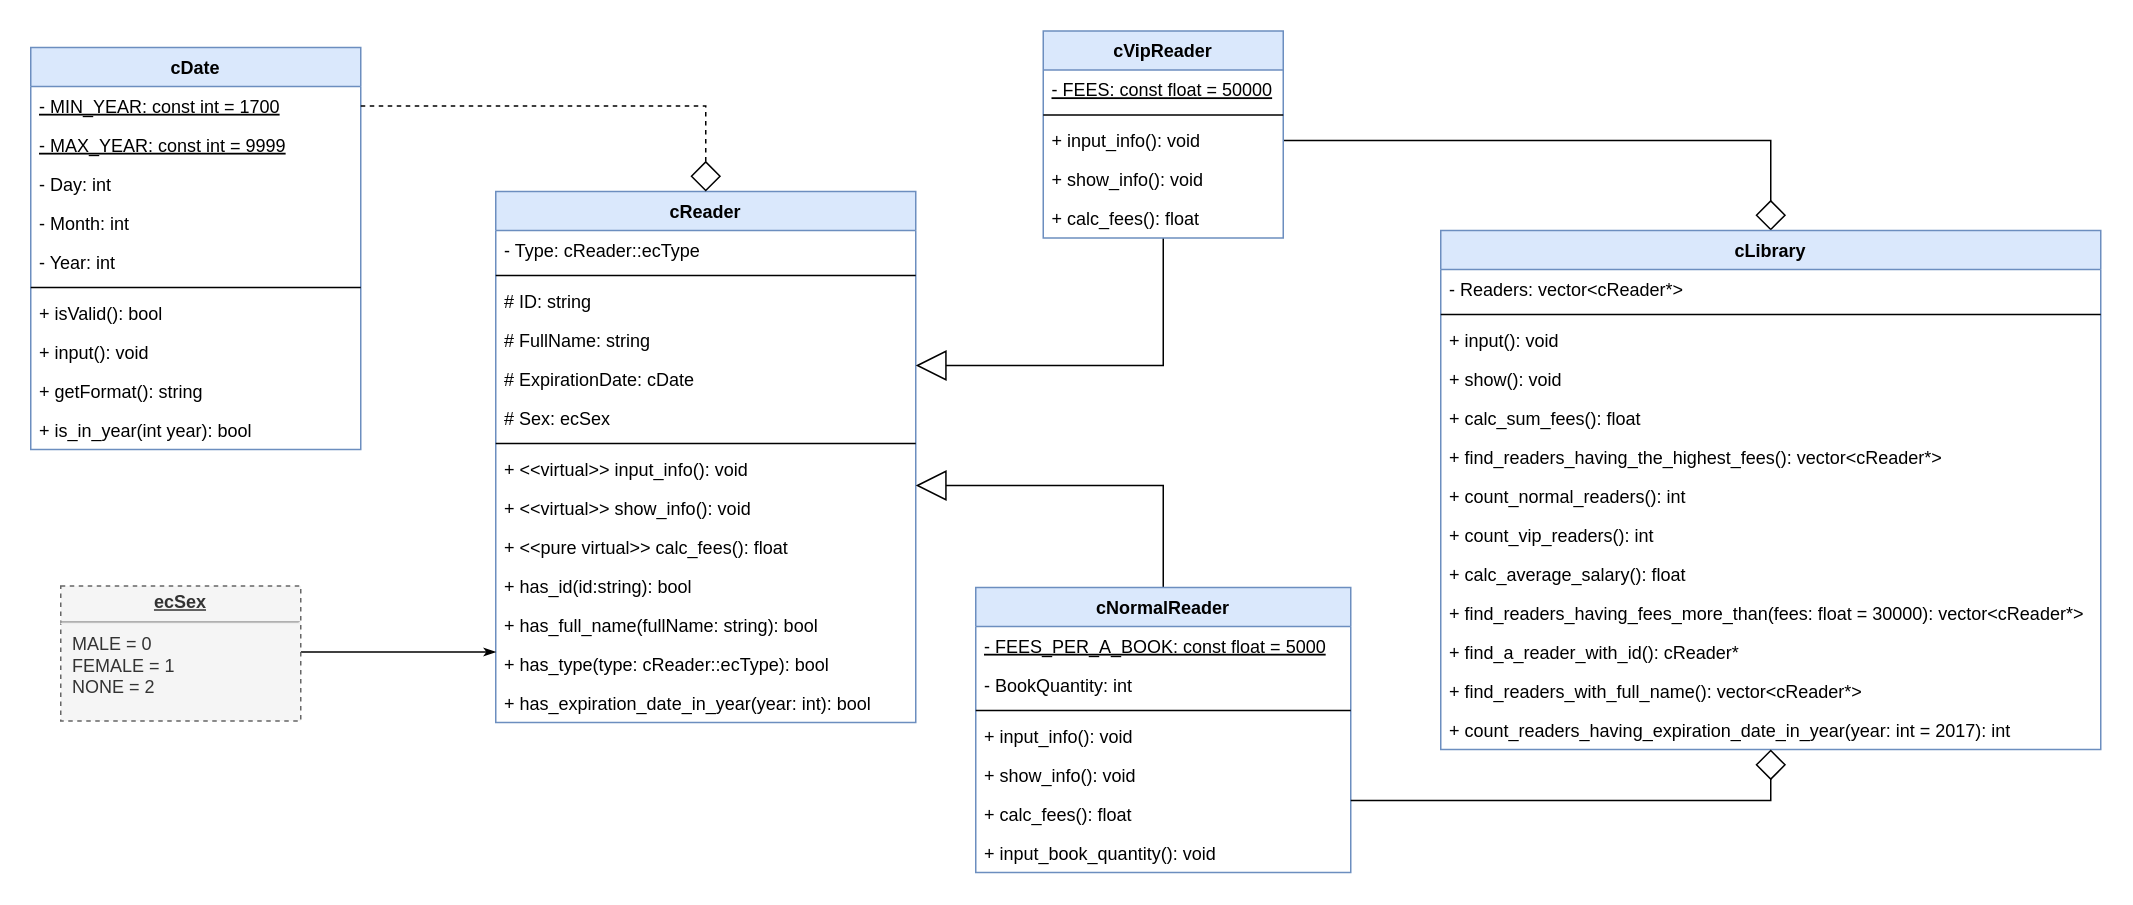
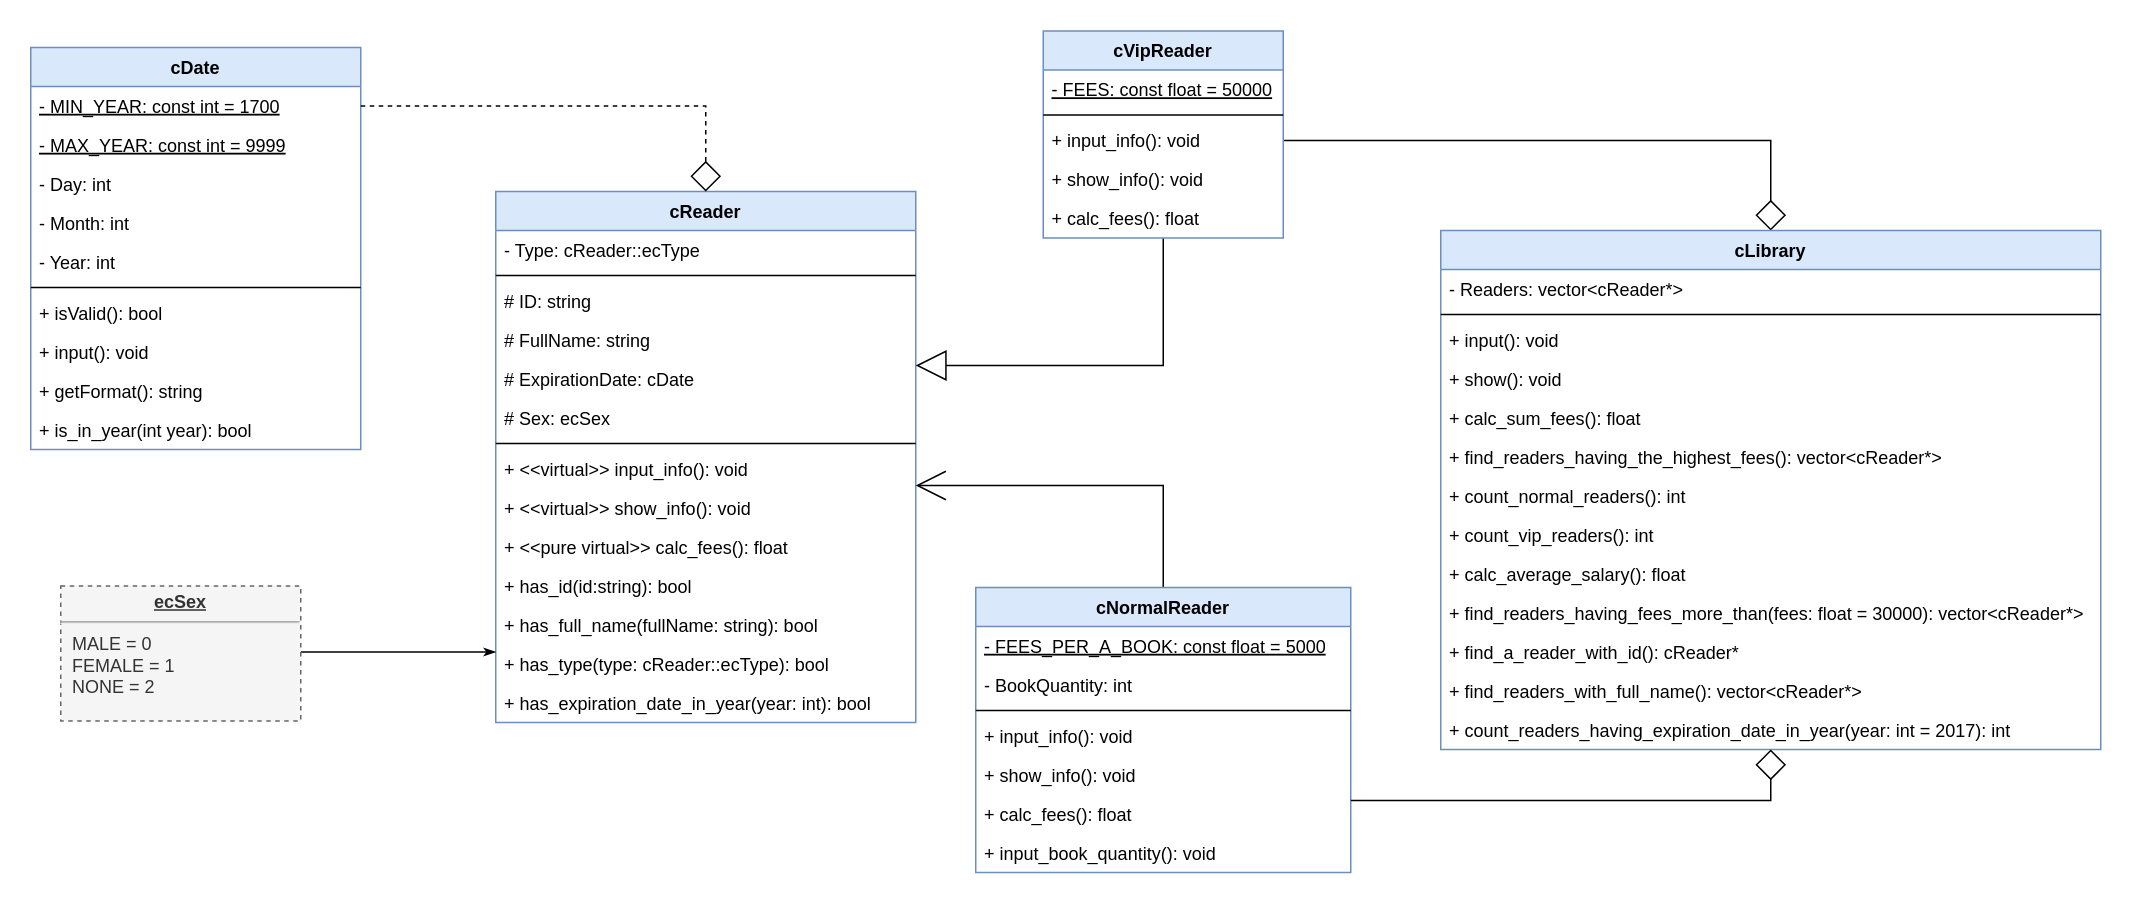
(947, 485) -> (934, 485)
